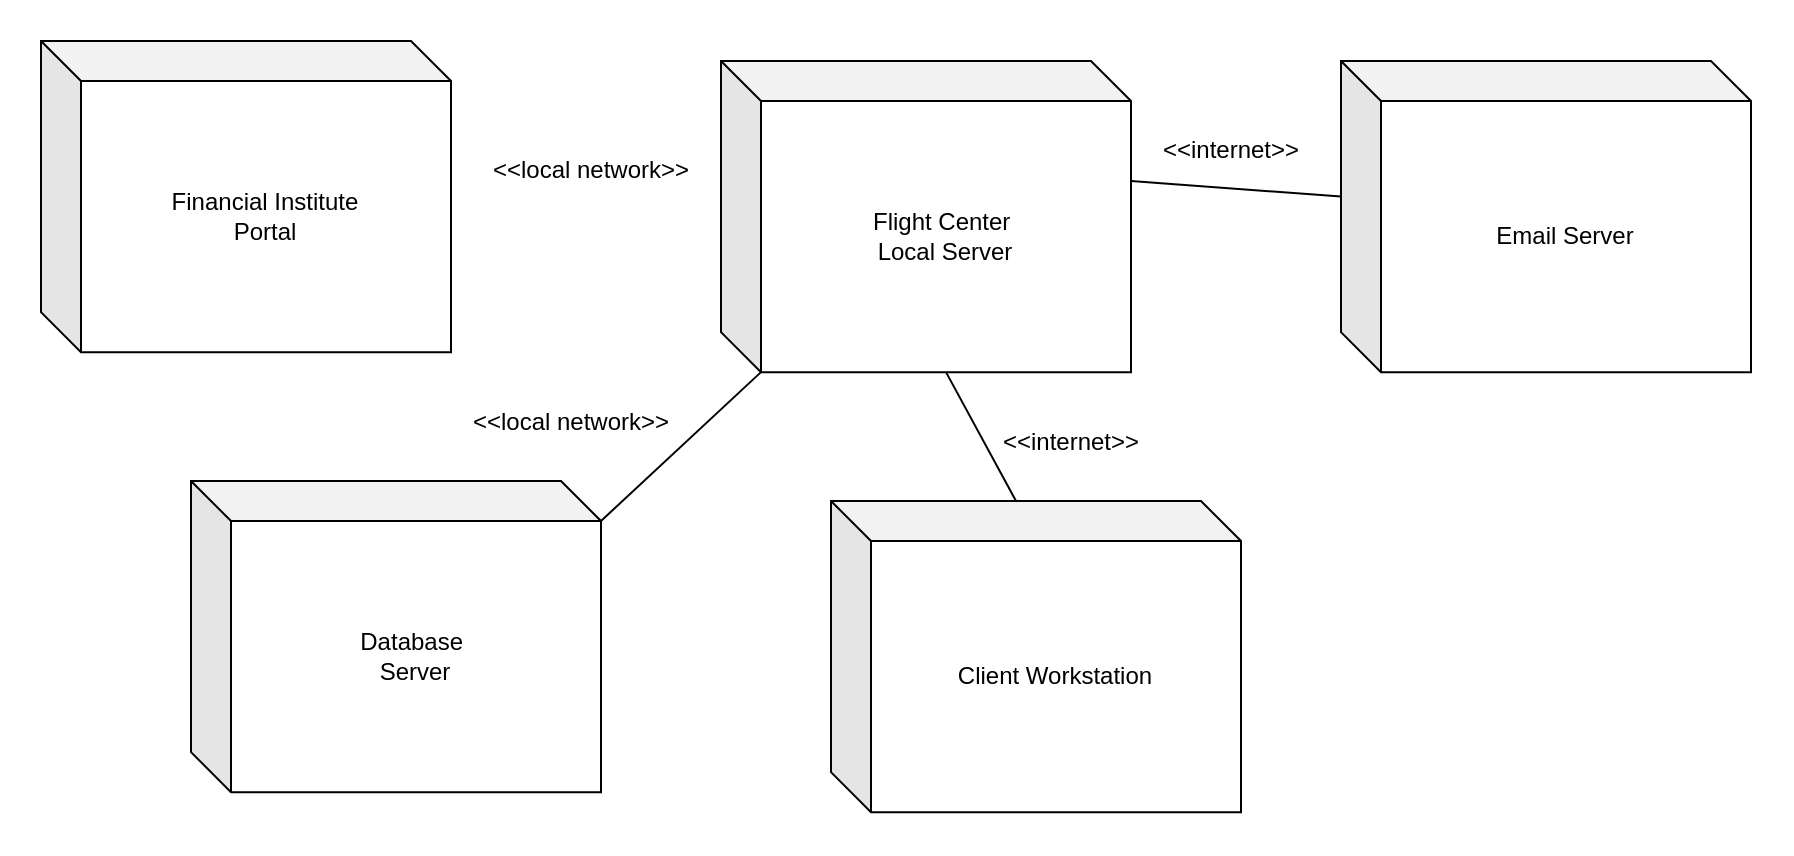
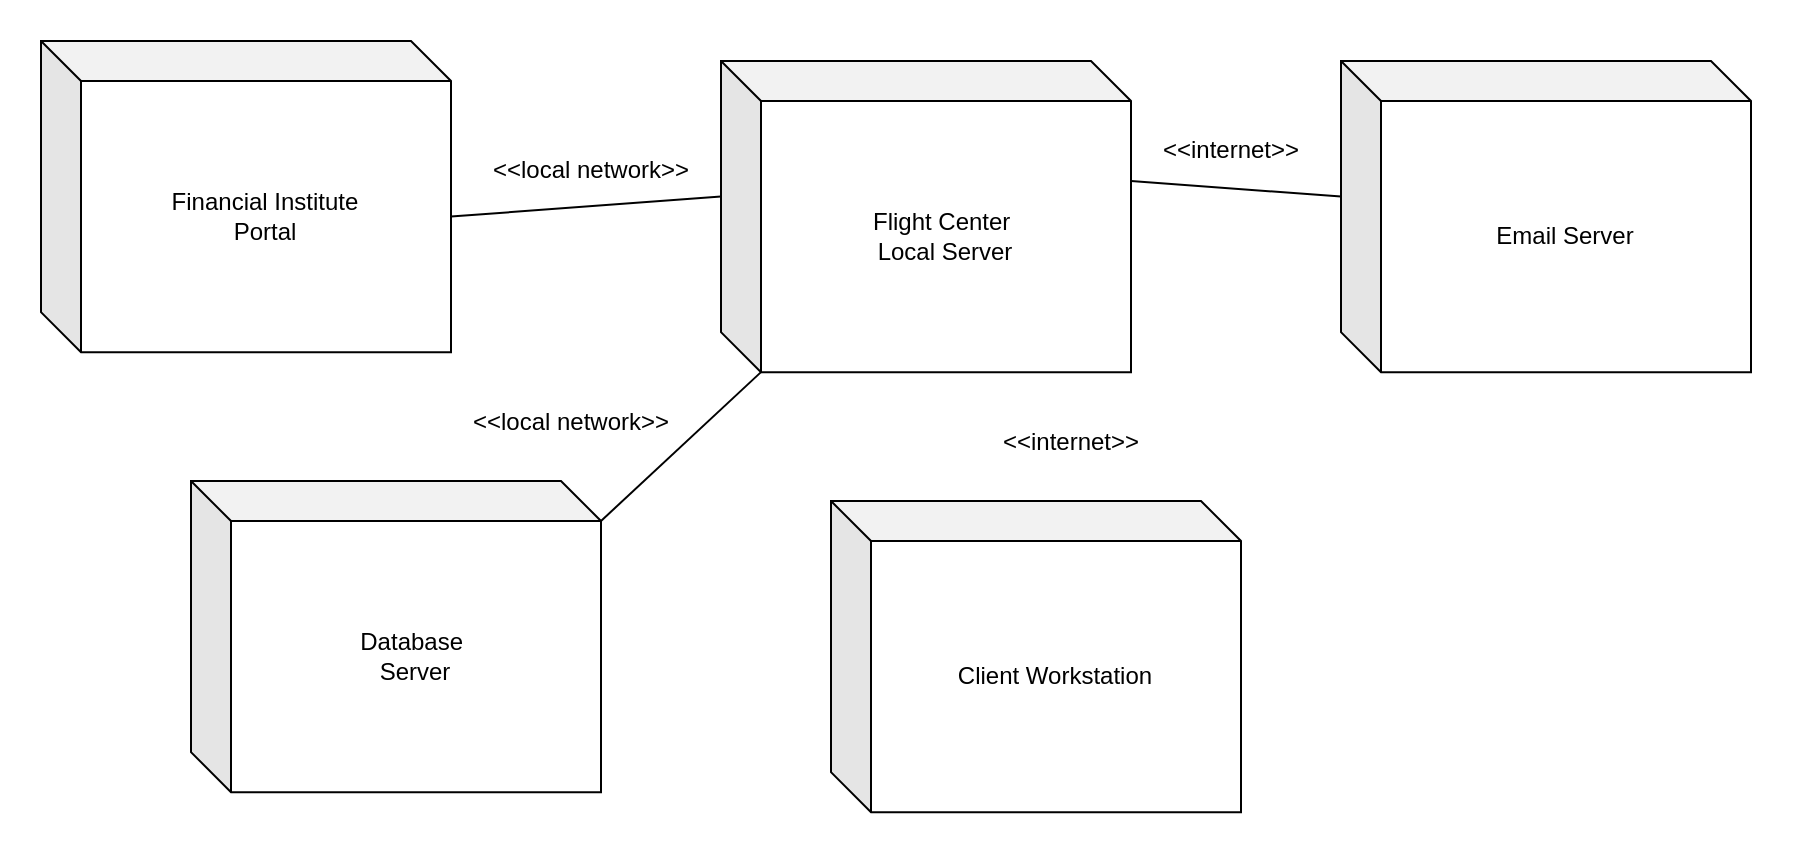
none -> (586, 207)
(981, 437) -> none
